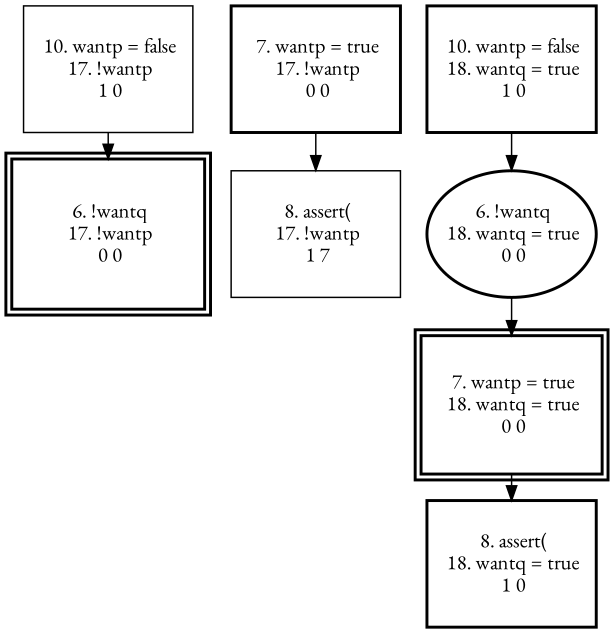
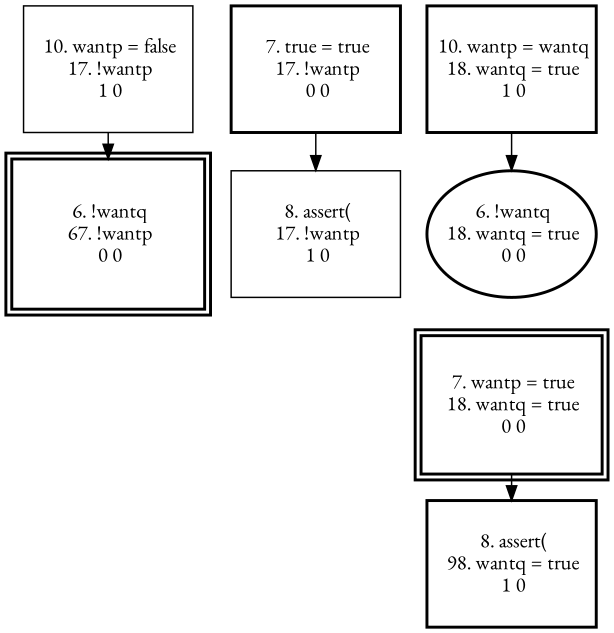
(316, 69) -> (316, 69)
(512, 69) -> (512, 69)
(108, 234) -> (108, 234)
(316, 234) -> (316, 234)
(512, 309) -> none
(512, 564) -> (512, 564)
